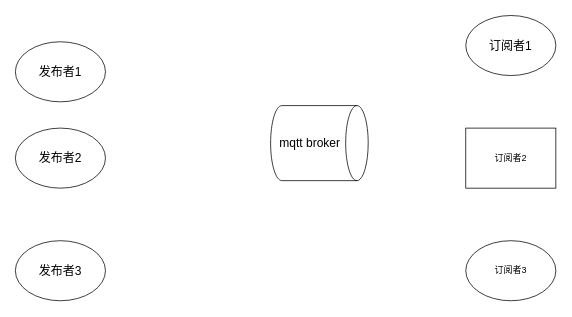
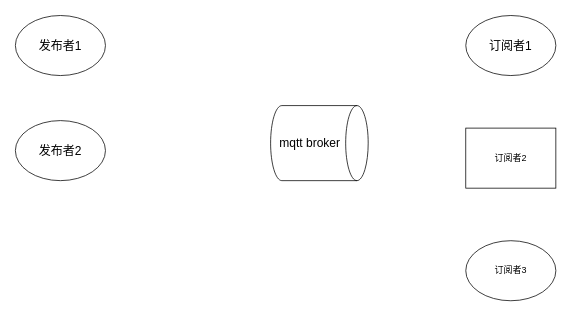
(60, 72) -> (60, 45)
(60, 158) -> (60, 150)
(60, 270) -> none
